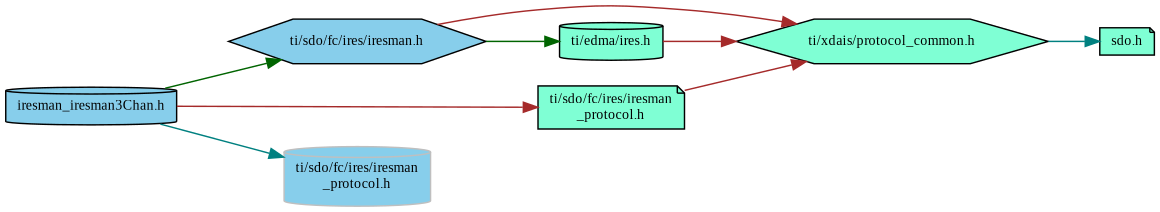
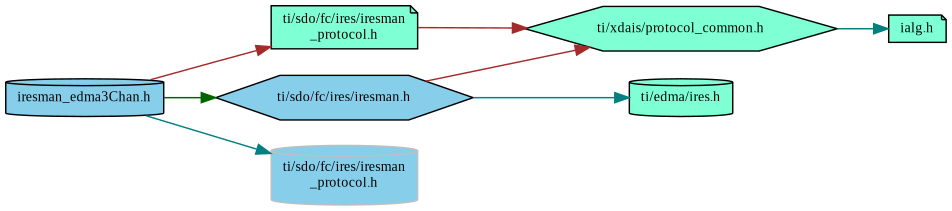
(515, 41) -> (544, 98)
(692, 41) -> none
(1127, 41) -> (917, 29)
(91, 106) -> (85, 98)
